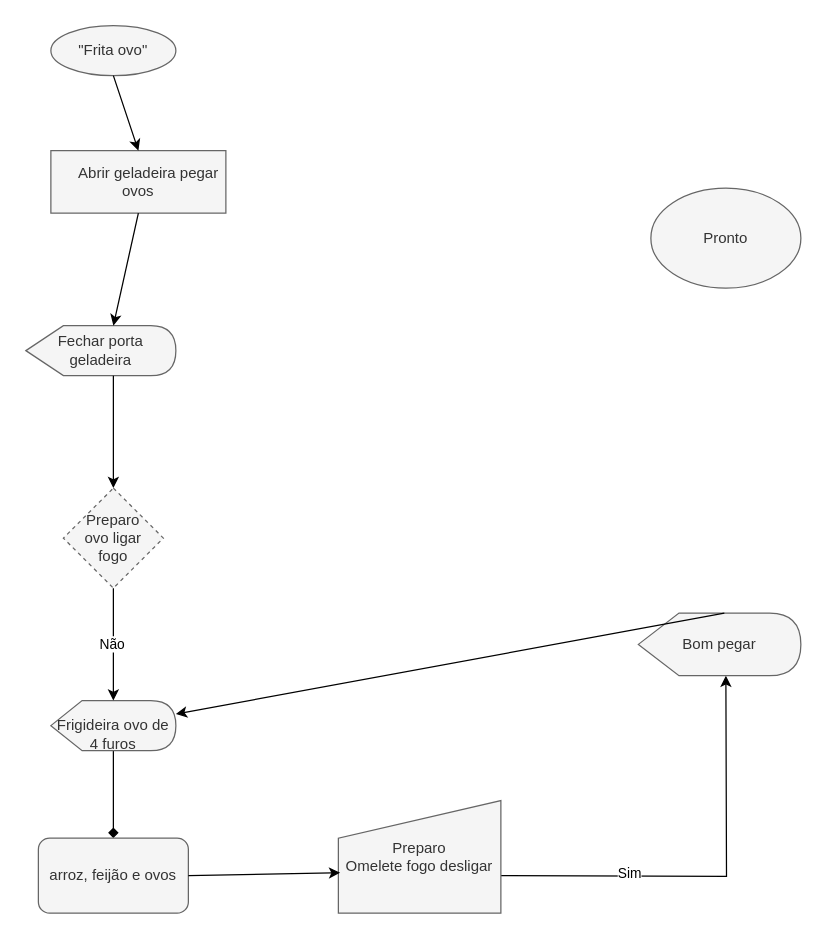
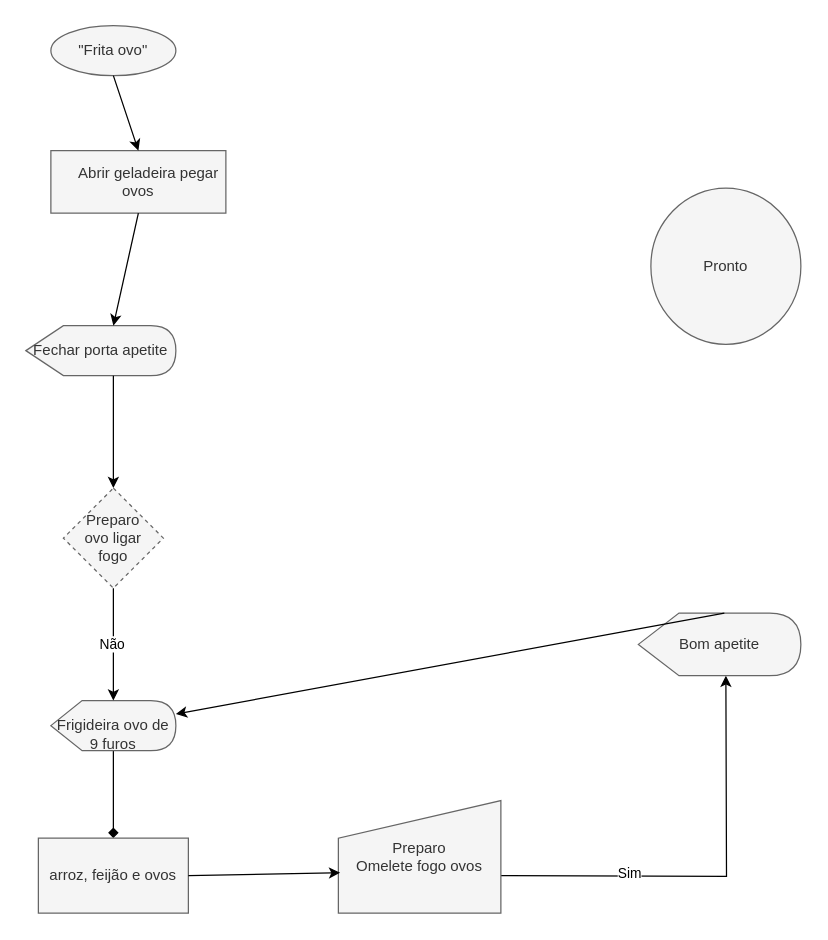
(726, 238) -> (726, 266)
(101, 351) -> (101, 351)
(719, 644) -> (719, 644)
(113, 726) -> (113, 726)
(419, 857) -> (419, 857)
(113, 876) -> (113, 876)
